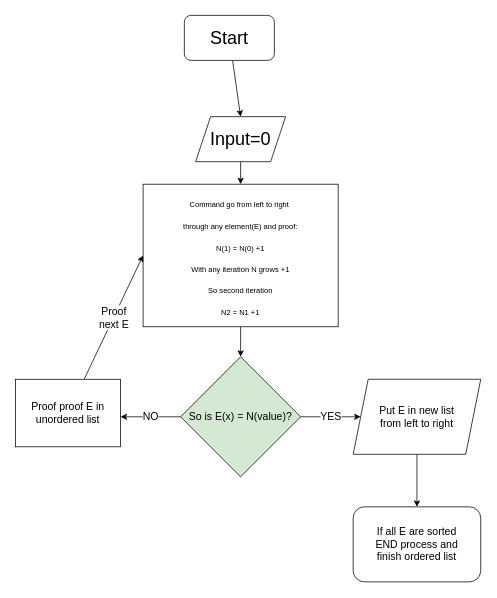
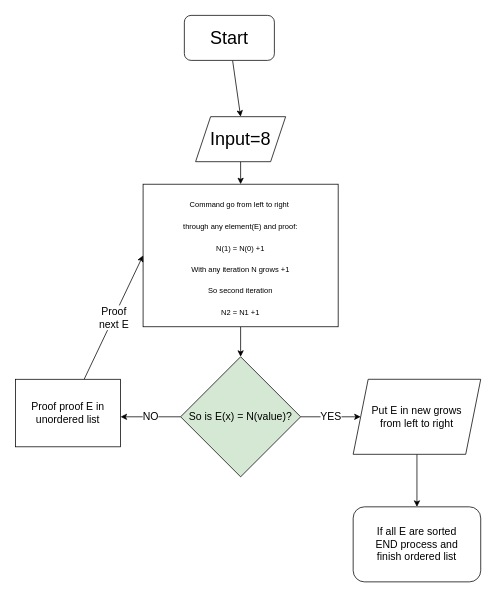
(240, 139) -> (240, 139)
(417, 417) -> (417, 417)
